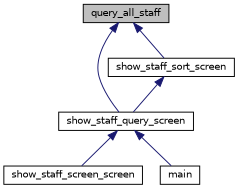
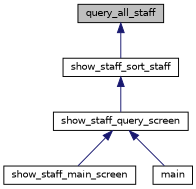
(171, 67) -> (121, 67)
(98, 72) -> none
(73, 175) -> (70, 175)
